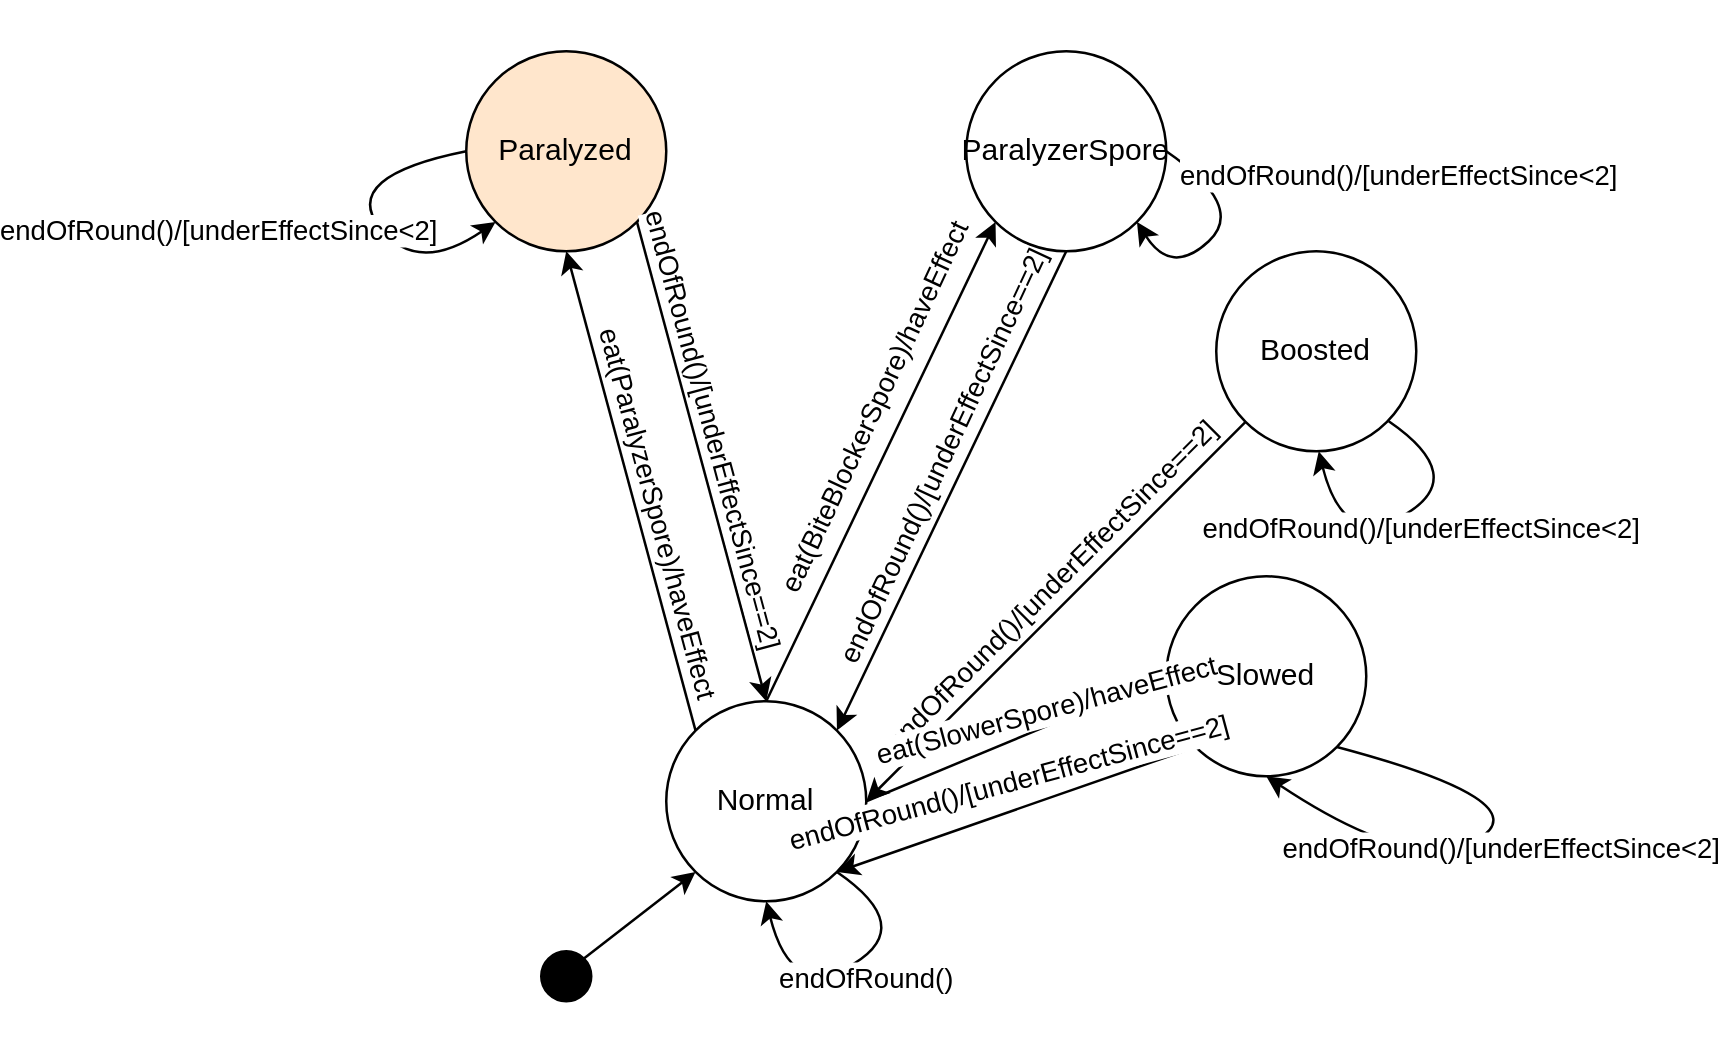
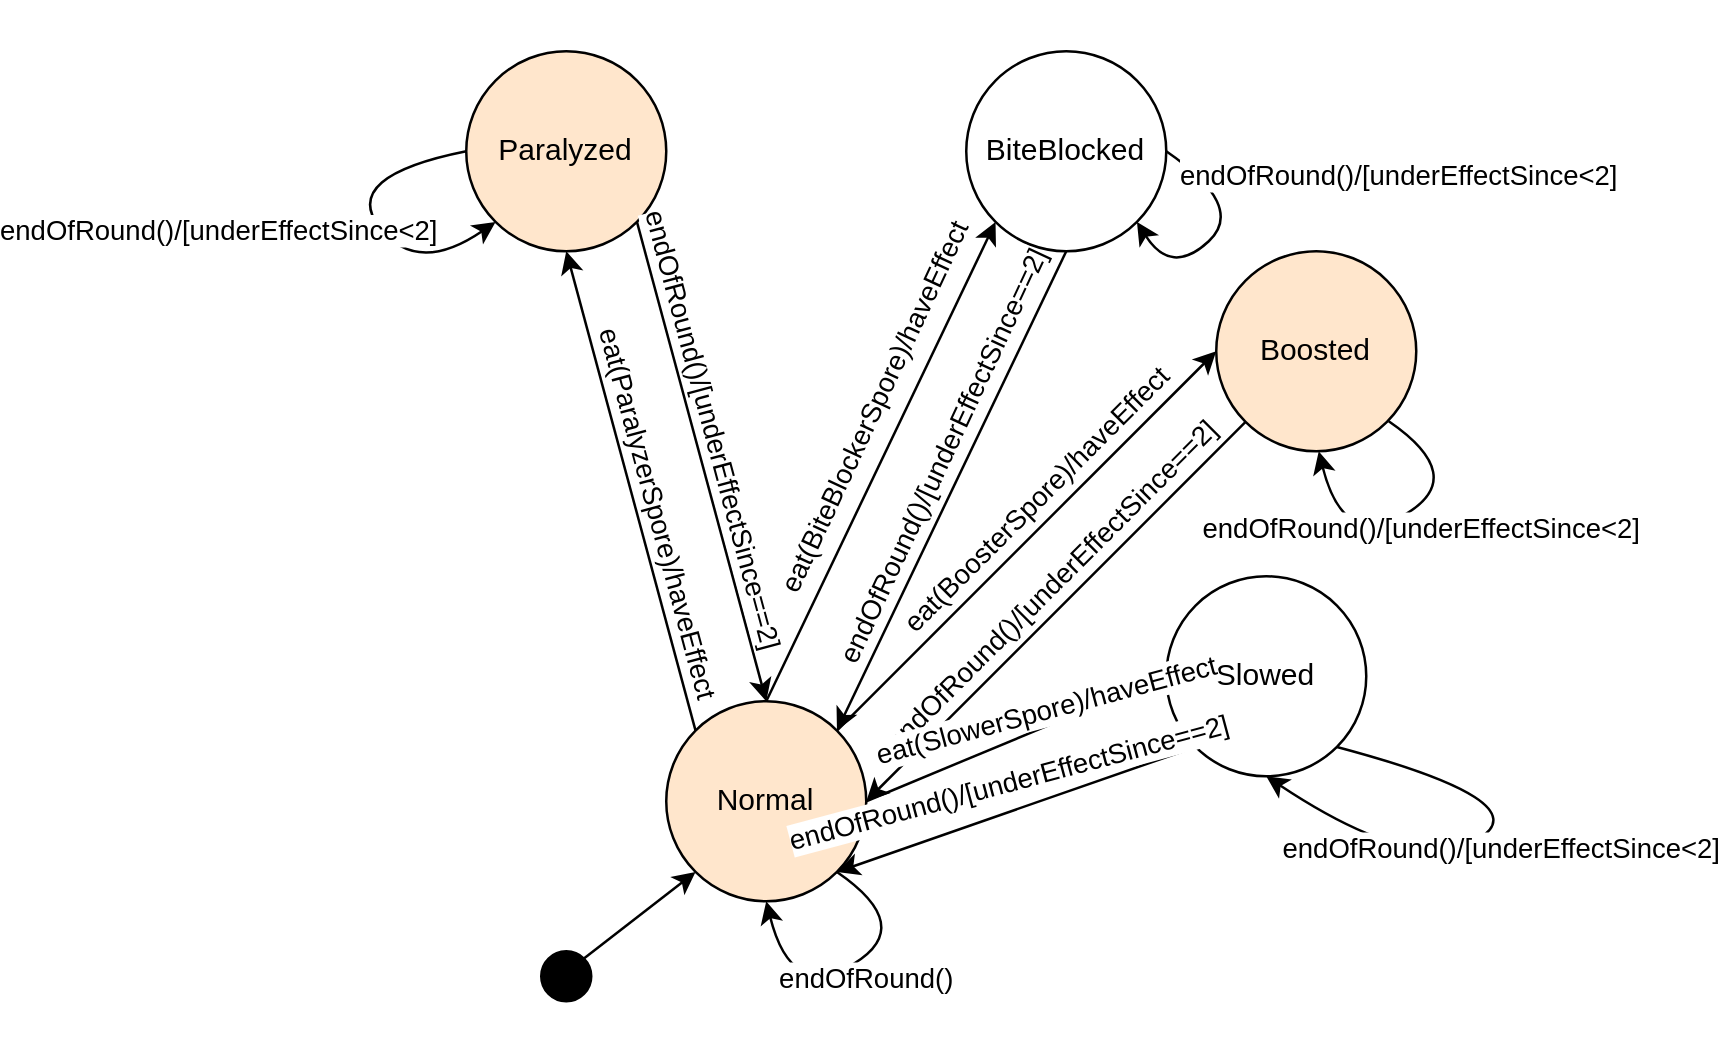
(1066, 151) -> (1066, 151)
(1316, 351) -> (1316, 351)
none -> (1028, 539)
(766, 801) -> (766, 801)
